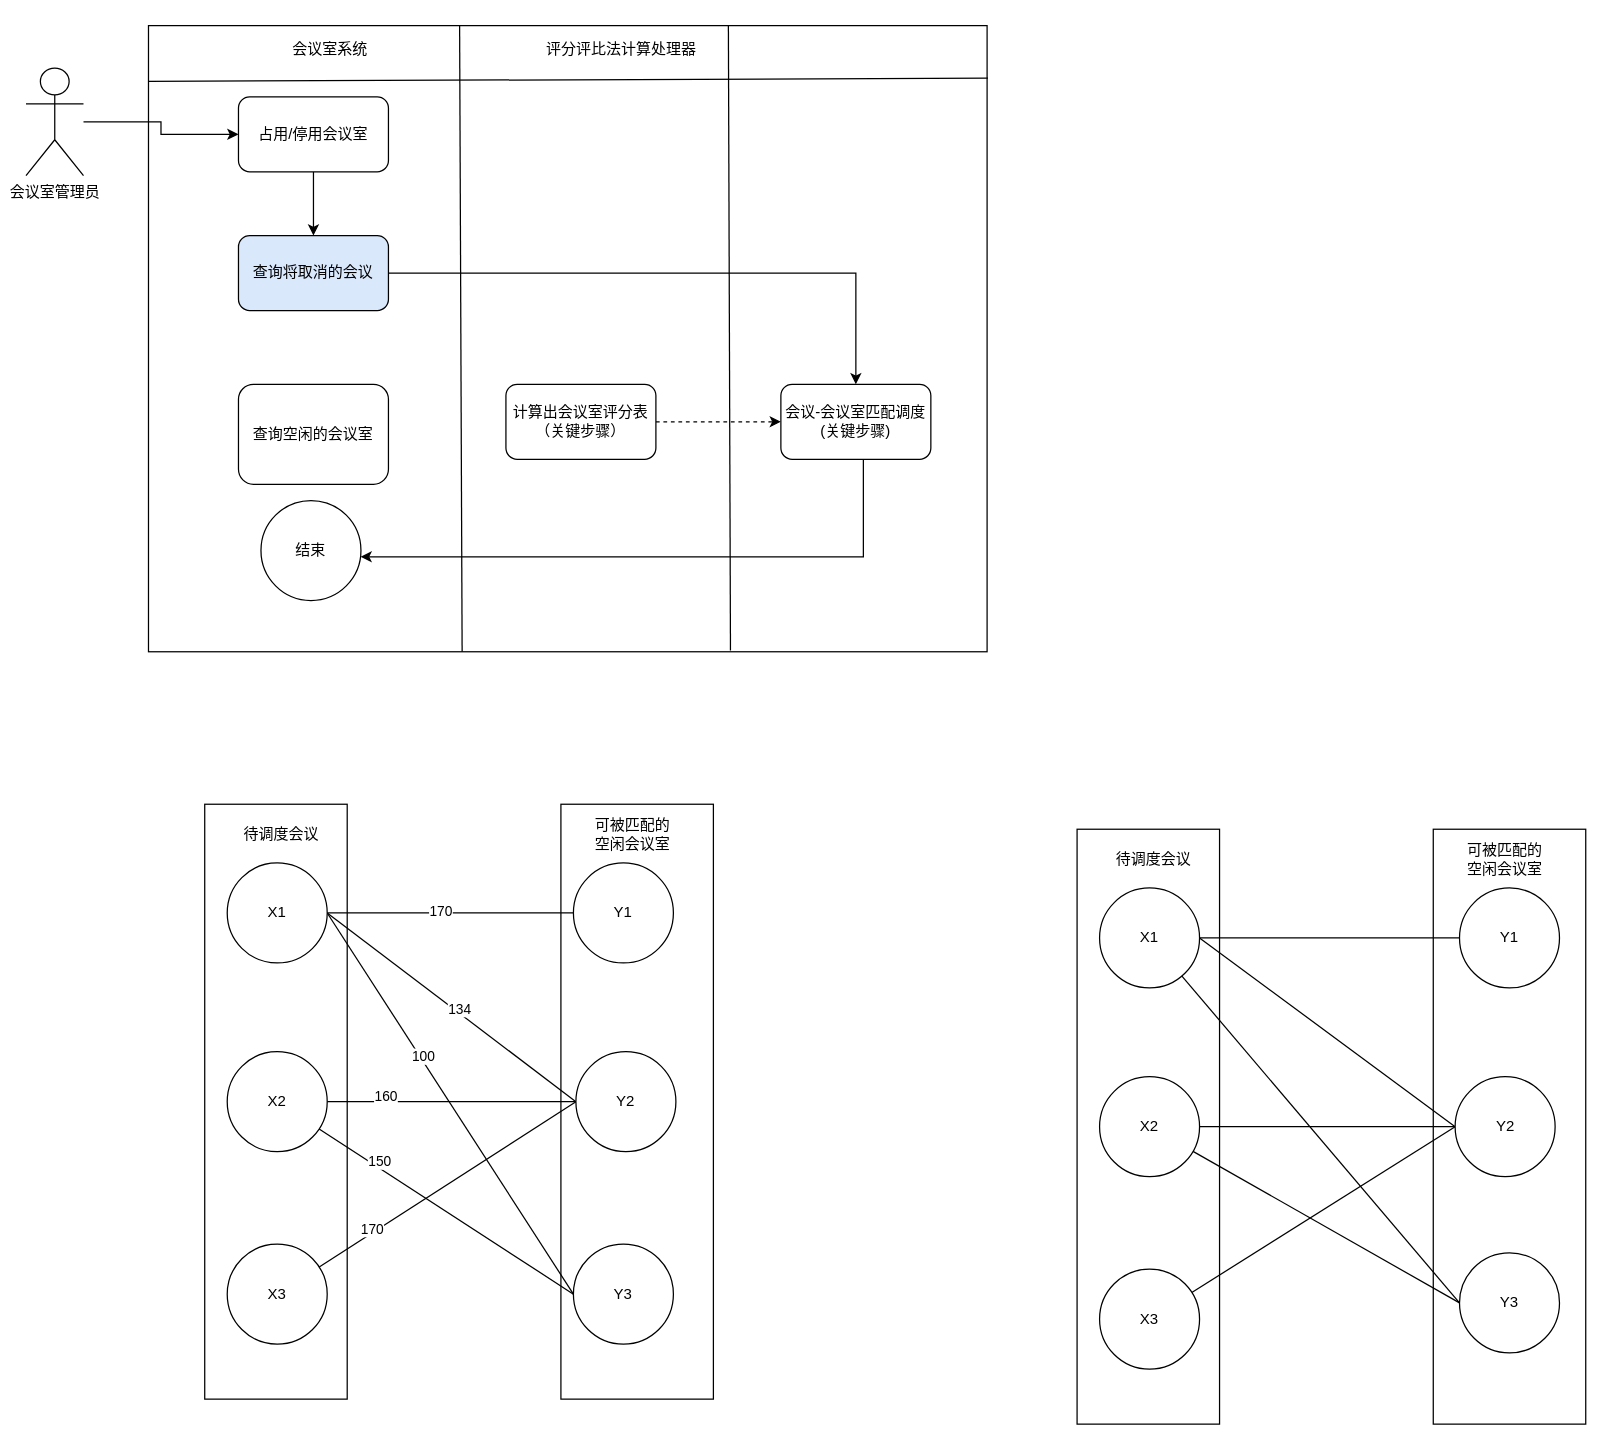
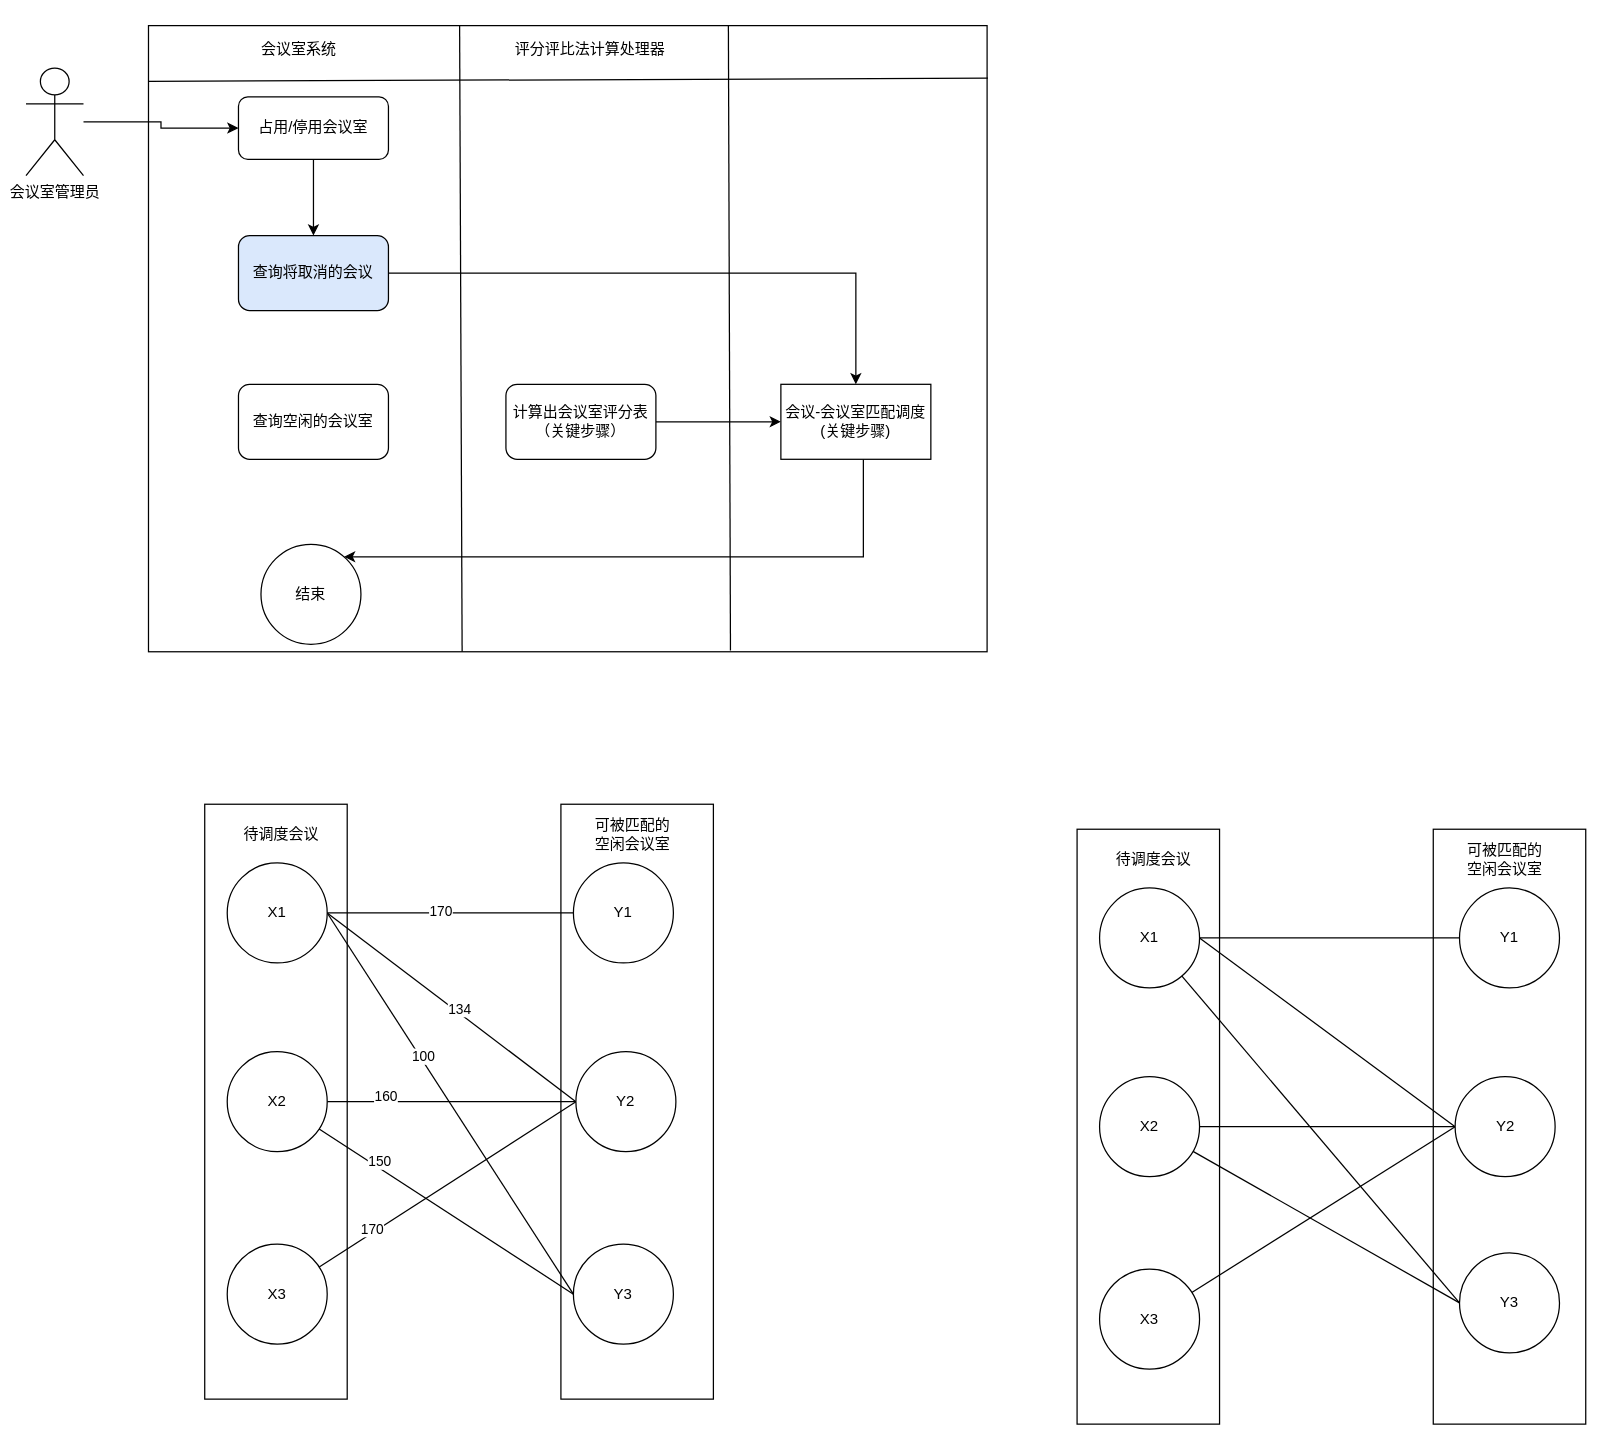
(330, 49) -> (299, 49)
(621, 49) -> (590, 49)
(313, 134) -> (313, 128)
(713, 422) -> (713, 422)
(856, 422) -> (856, 422)
(313, 434) -> (313, 422)
(311, 551) -> (311, 594)
